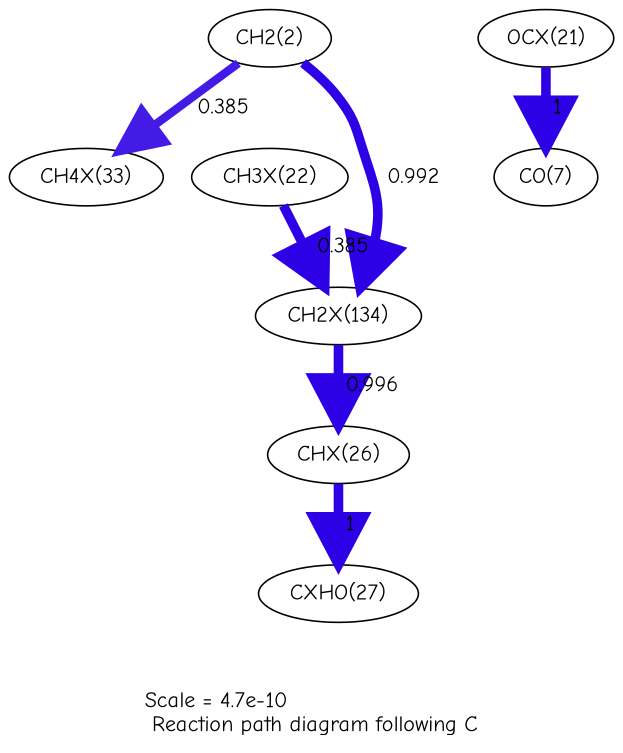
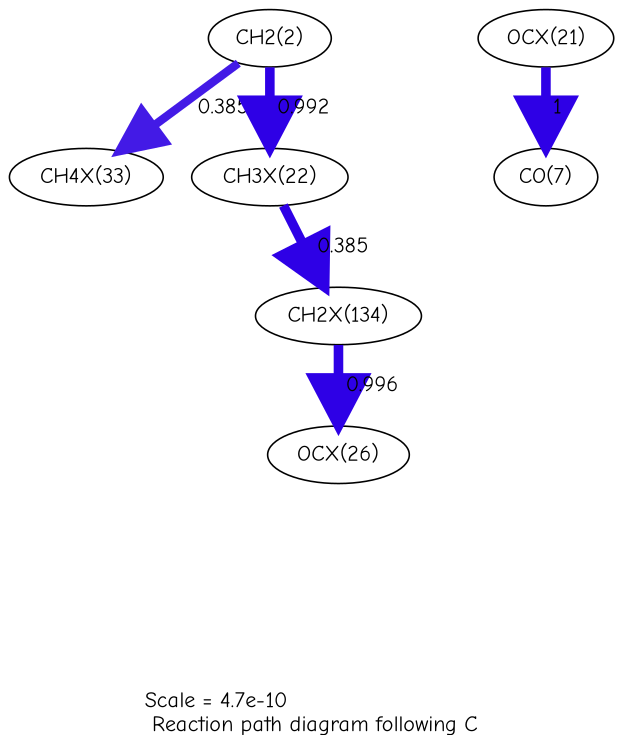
(361, 144) -> (270, 84)
(338, 455) -> (338, 455)
(338, 594) -> none
